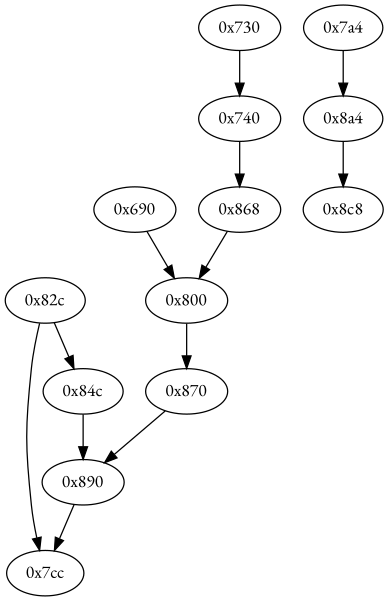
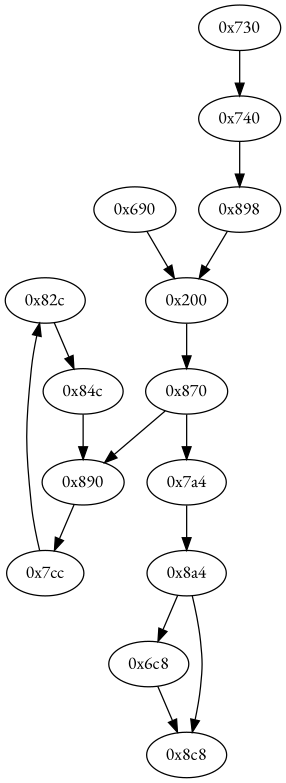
(240, 210) -> (240, 210)
(187, 300) -> (187, 300)
(27, 430) -> (27, 443)
none -> (187, 431)
none -> (149, 664)
